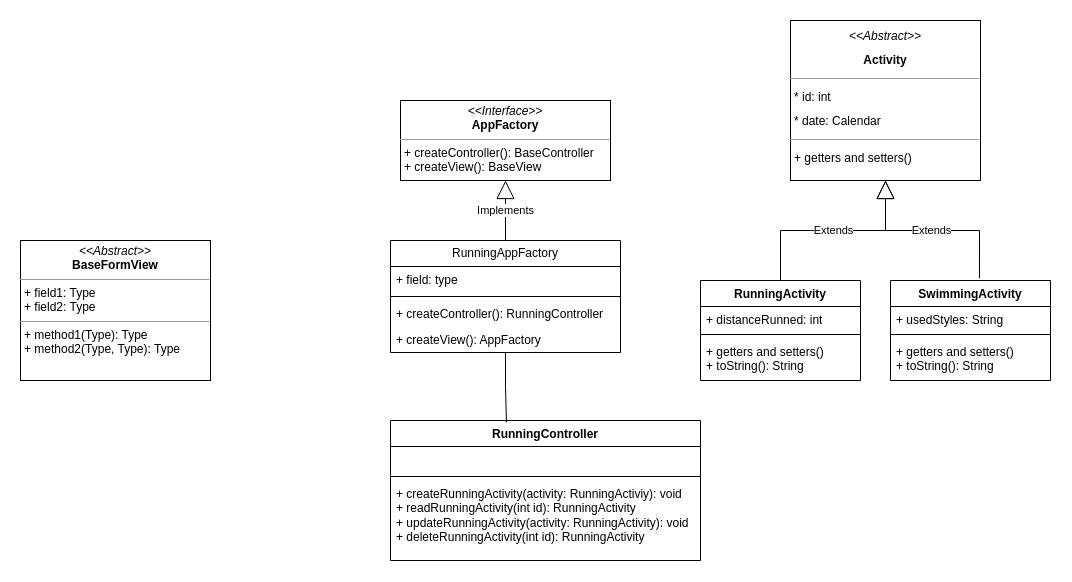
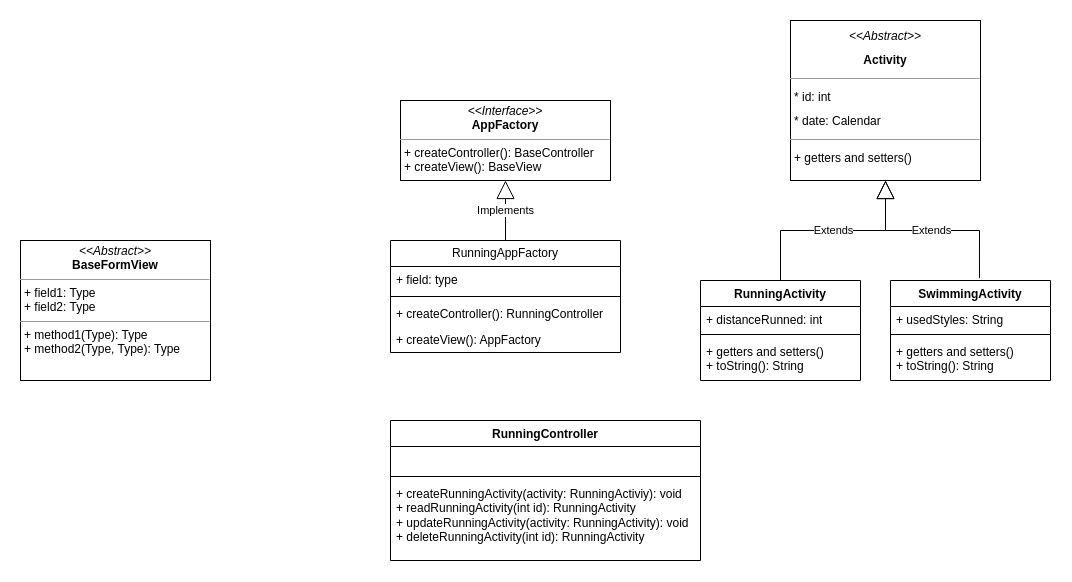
(506, 387) -> none
